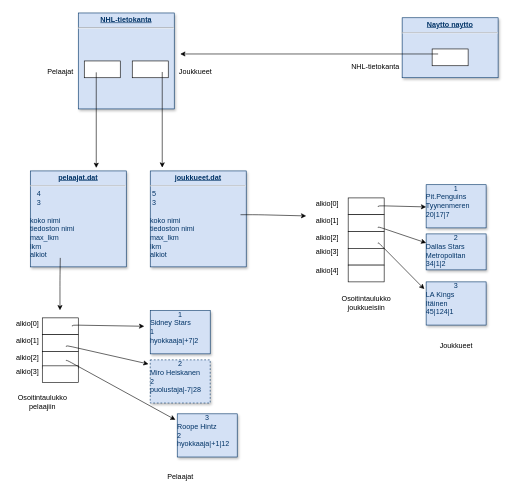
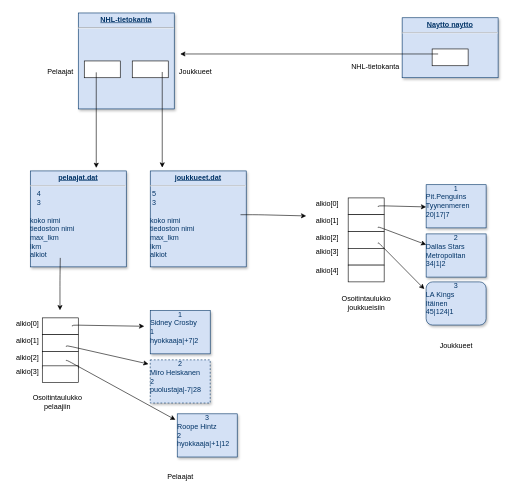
(456, 252) -> (456, 255)
(456, 303) -> (456, 303)
(177, 328) -> (177, 328)
(42, 402) -> (57, 402)
